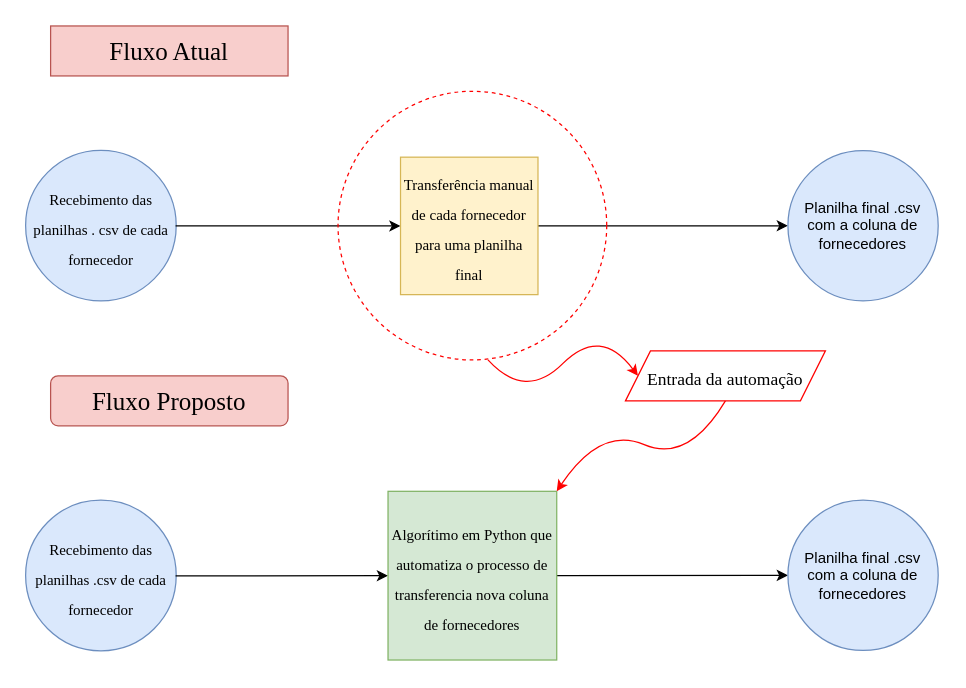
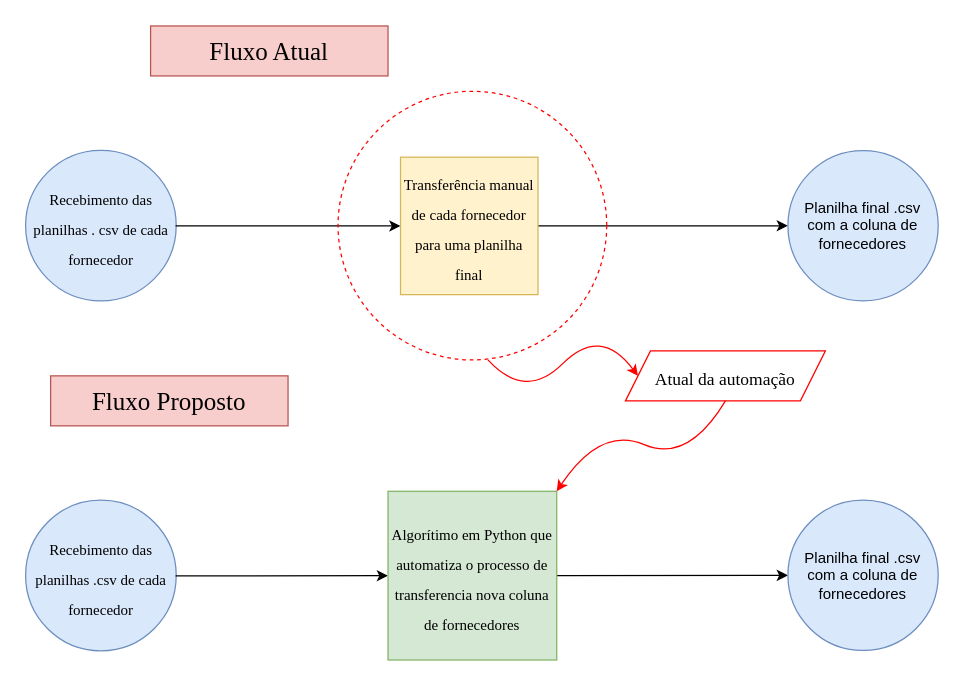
(169, 51) -> (269, 51)
(726, 376) -> (726, 376)
(169, 401) -> (169, 401)
